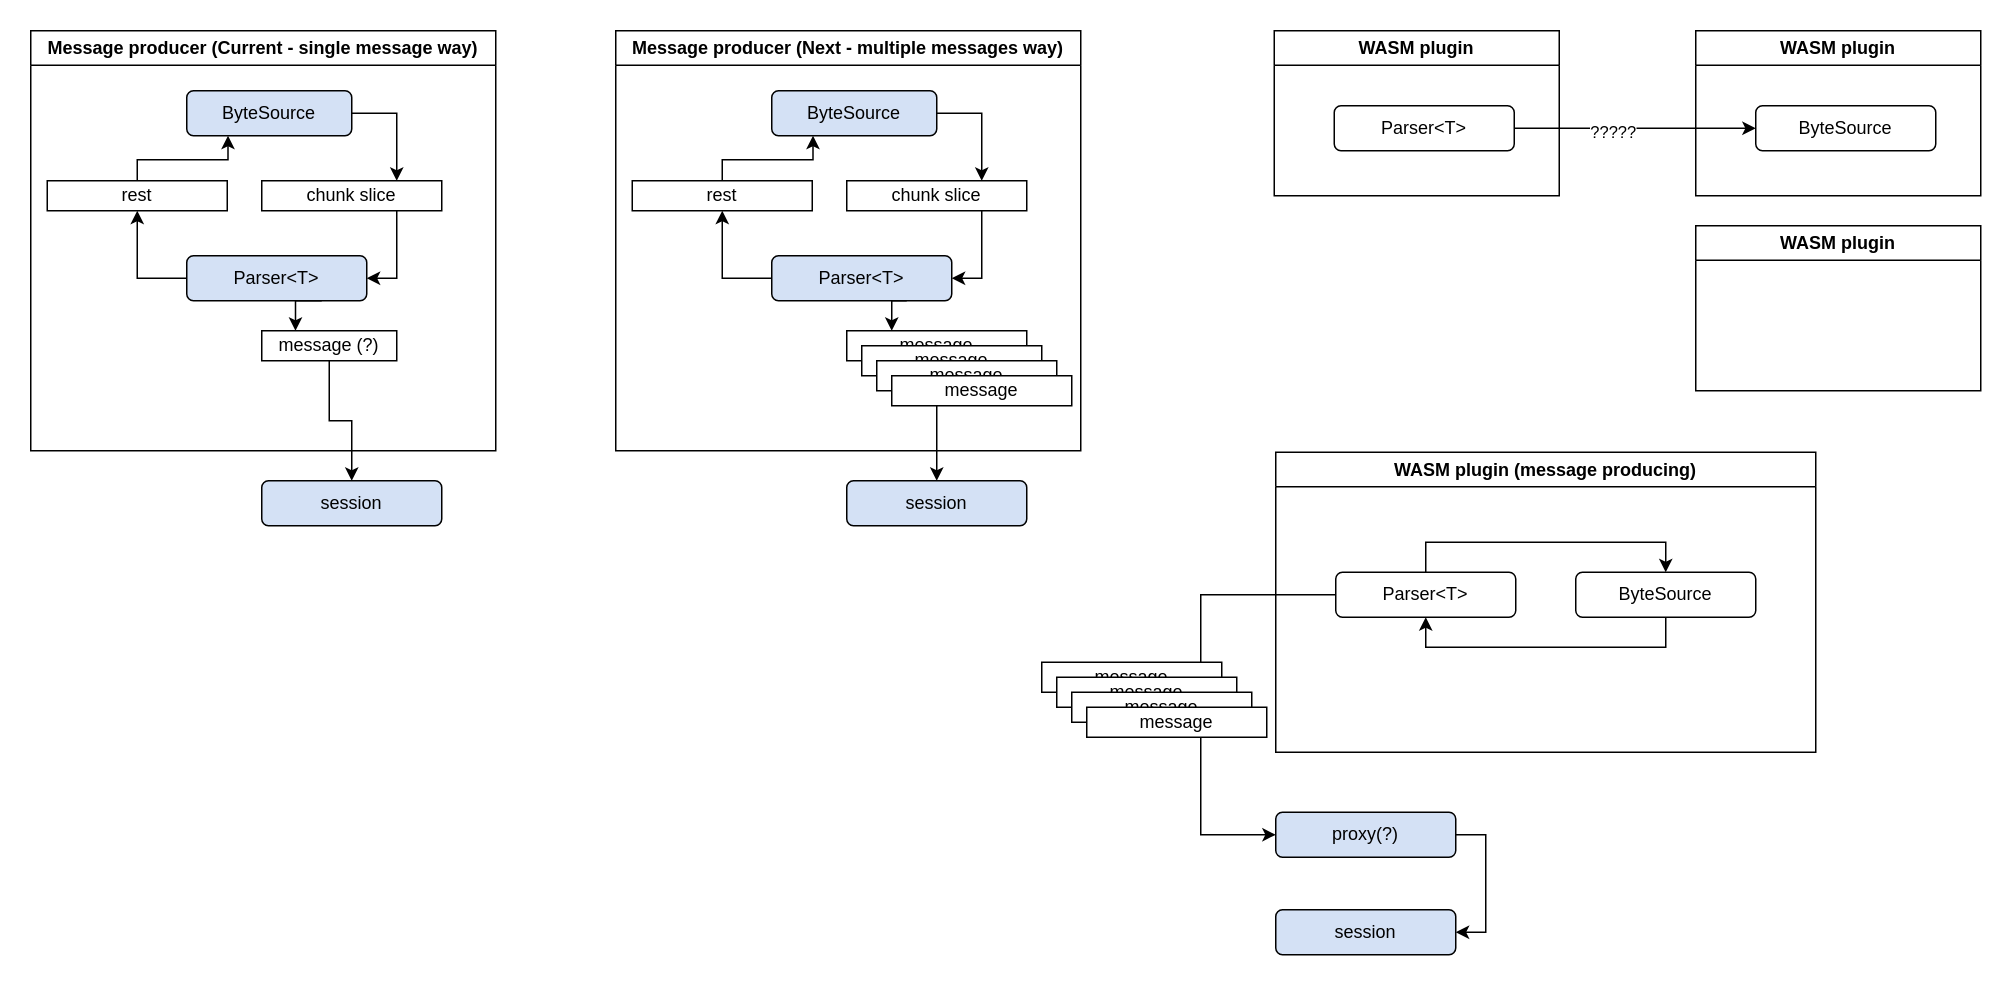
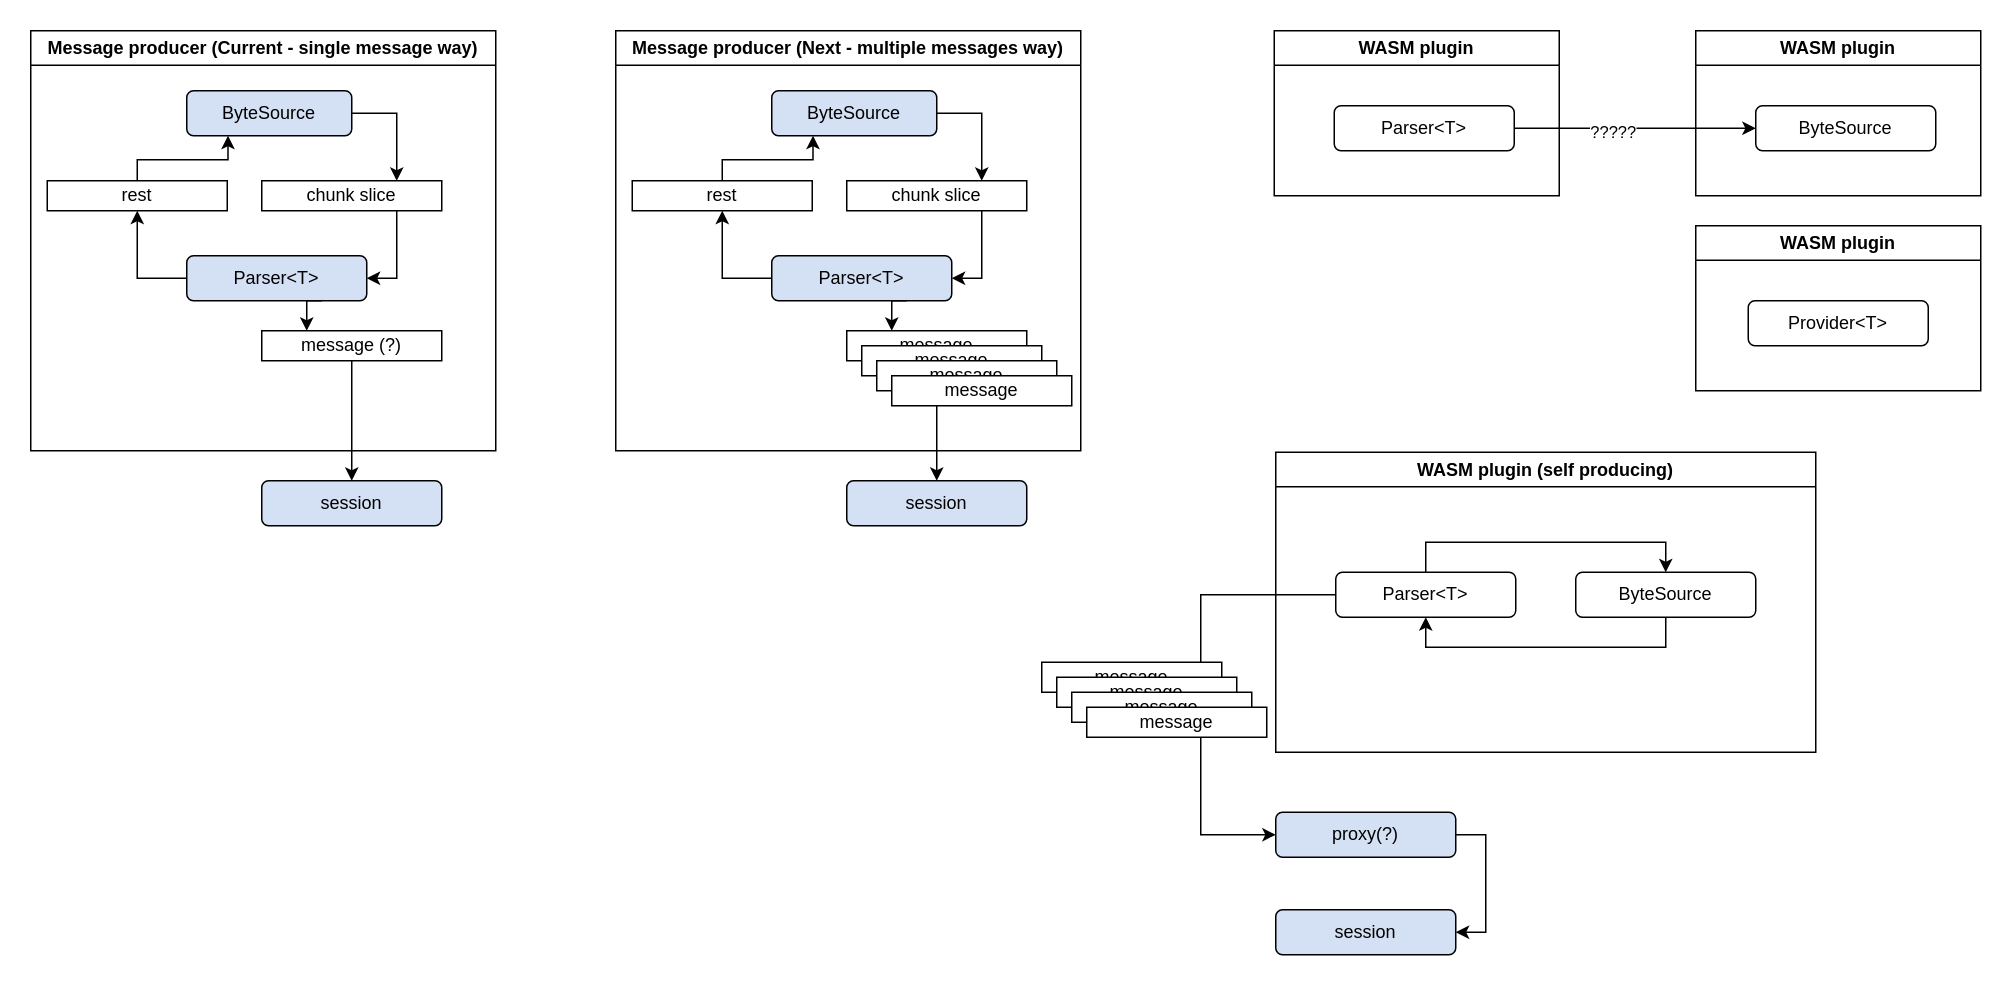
none -> (1838, 323)
(329, 346) -> (352, 346)
(1546, 470) -> (1546, 470)
